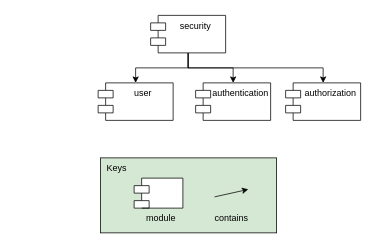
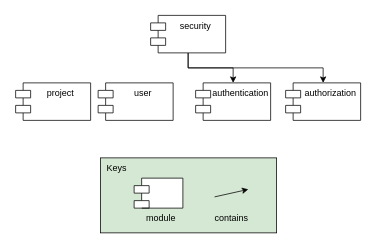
(135, 72) -> none
none -> (53, 102)
